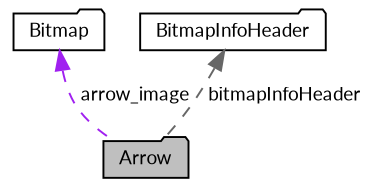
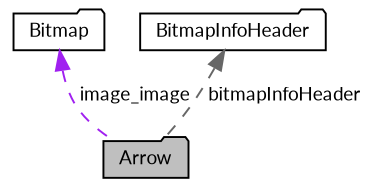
(133, 96) -> (133, 96)
